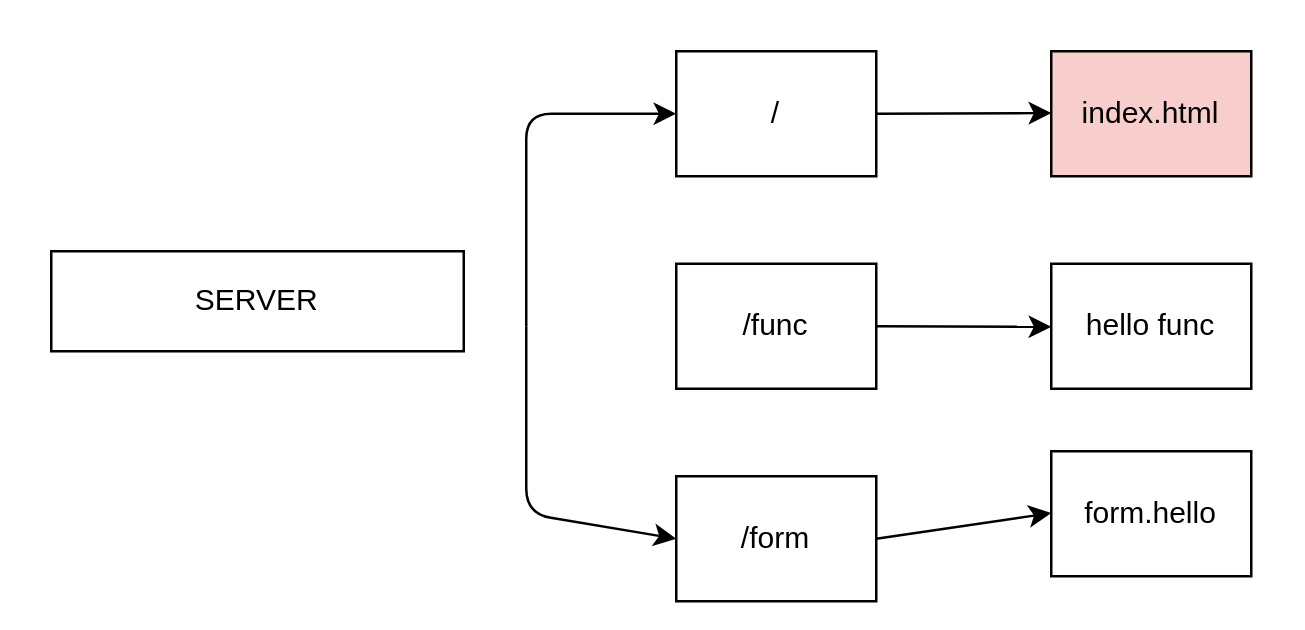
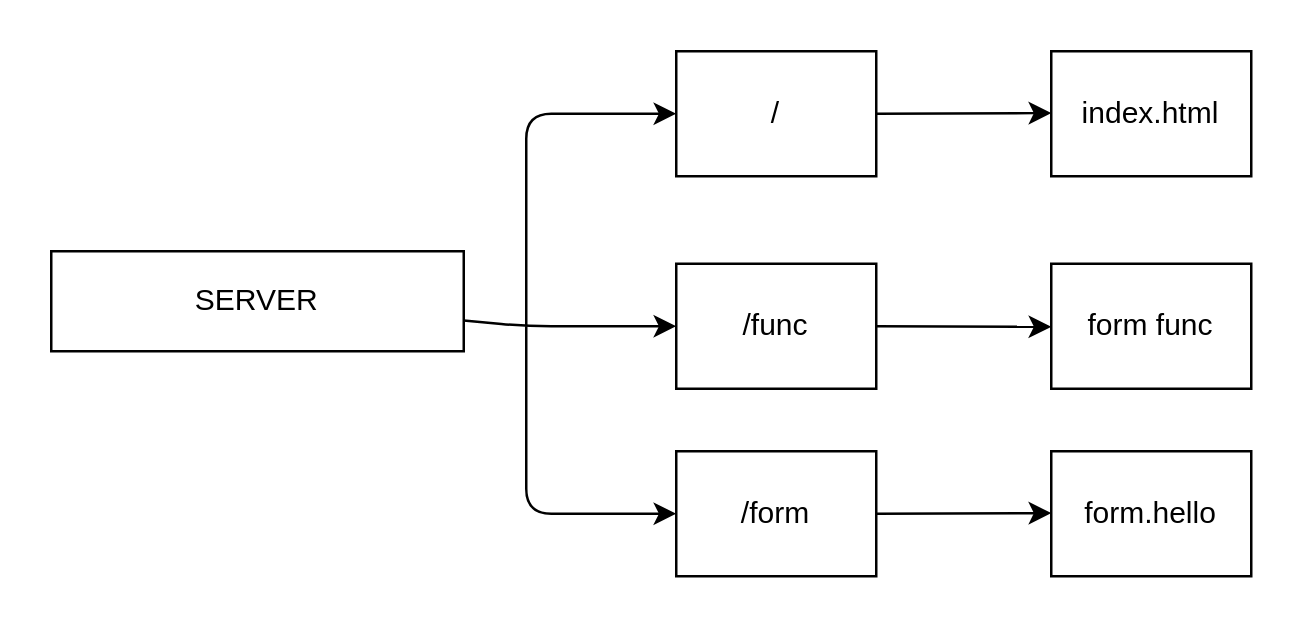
(1151, 114) -> (1151, 114)
none -> (597, 326)
(1151, 326) -> (1151, 326)
(776, 539) -> (776, 514)
